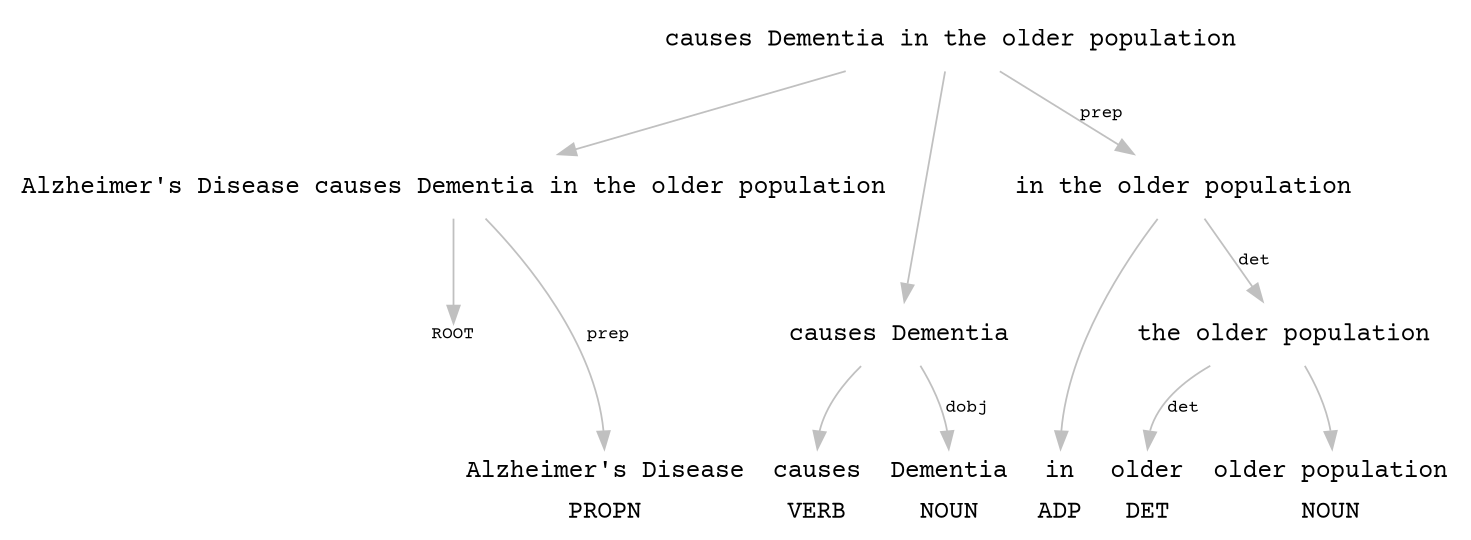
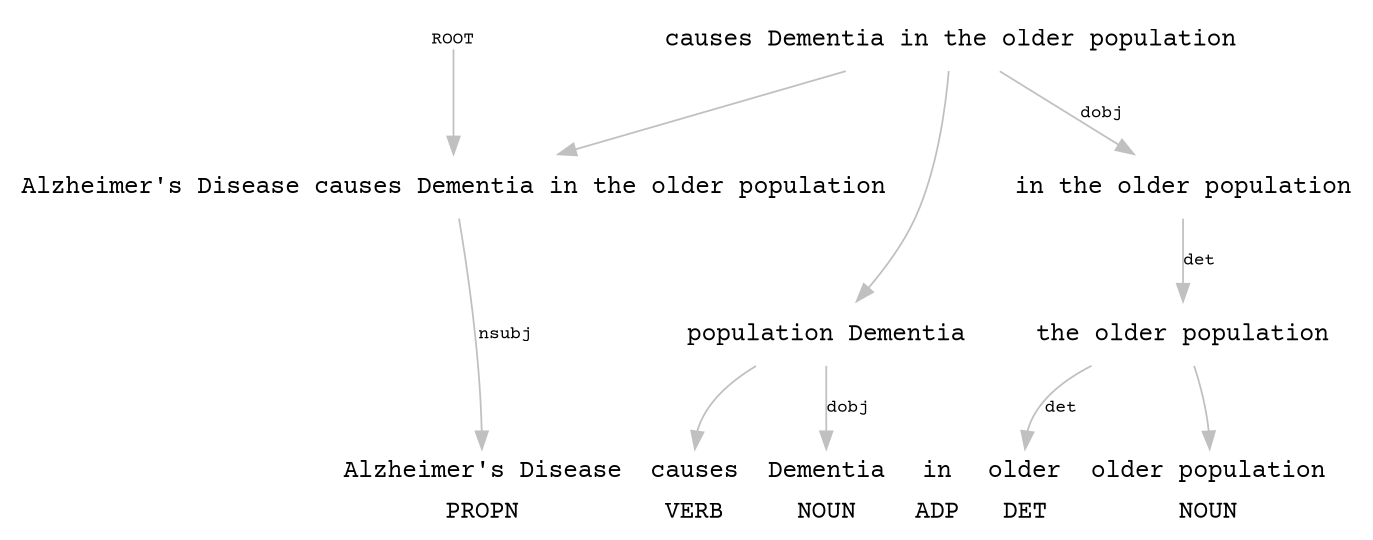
(1102, 113) -> (1102, 113)
(454, 262) -> (454, 93)
(1095, 319) -> none
(609, 334) -> (506, 334)
(899, 334) -> (826, 334)
